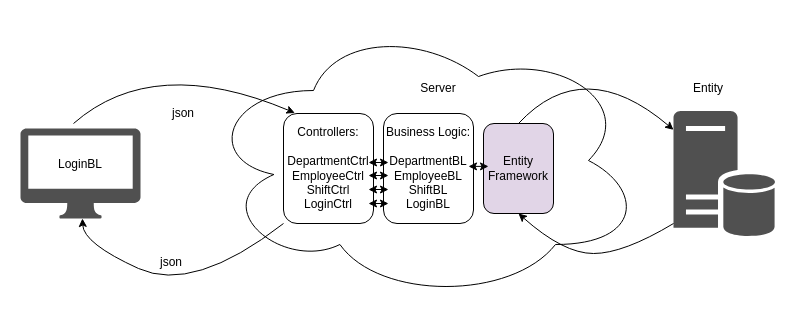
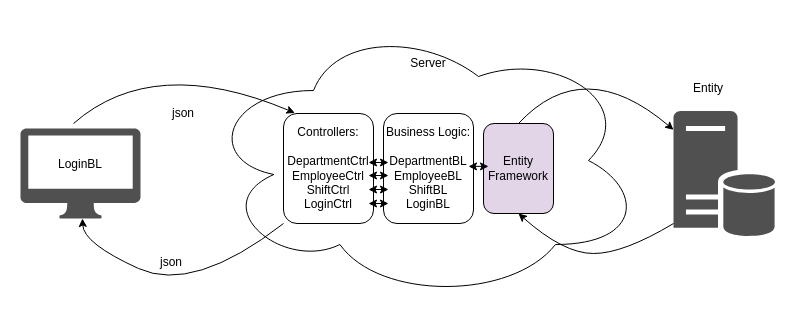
(439, 89) -> (429, 64)
